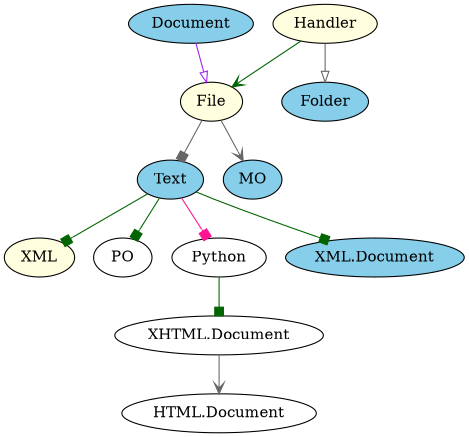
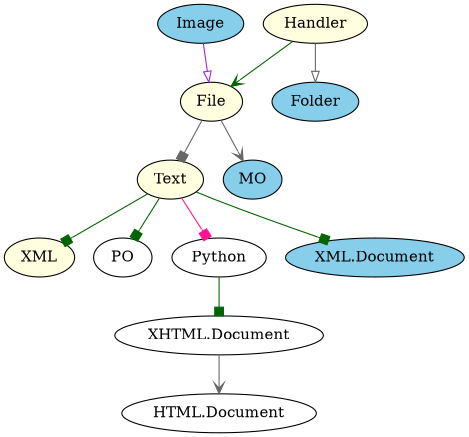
(191, 24) -> (201, 24)
(170, 180) -> (170, 180)
